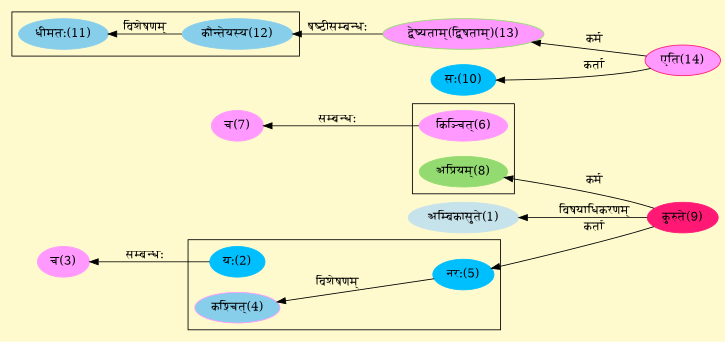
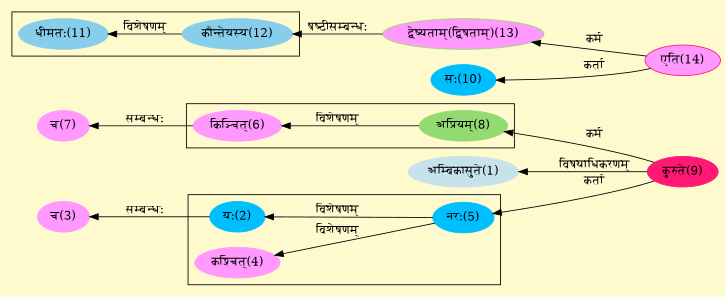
none -> (355, 126)
none -> (353, 217)
(237, 308) -> (237, 263)
